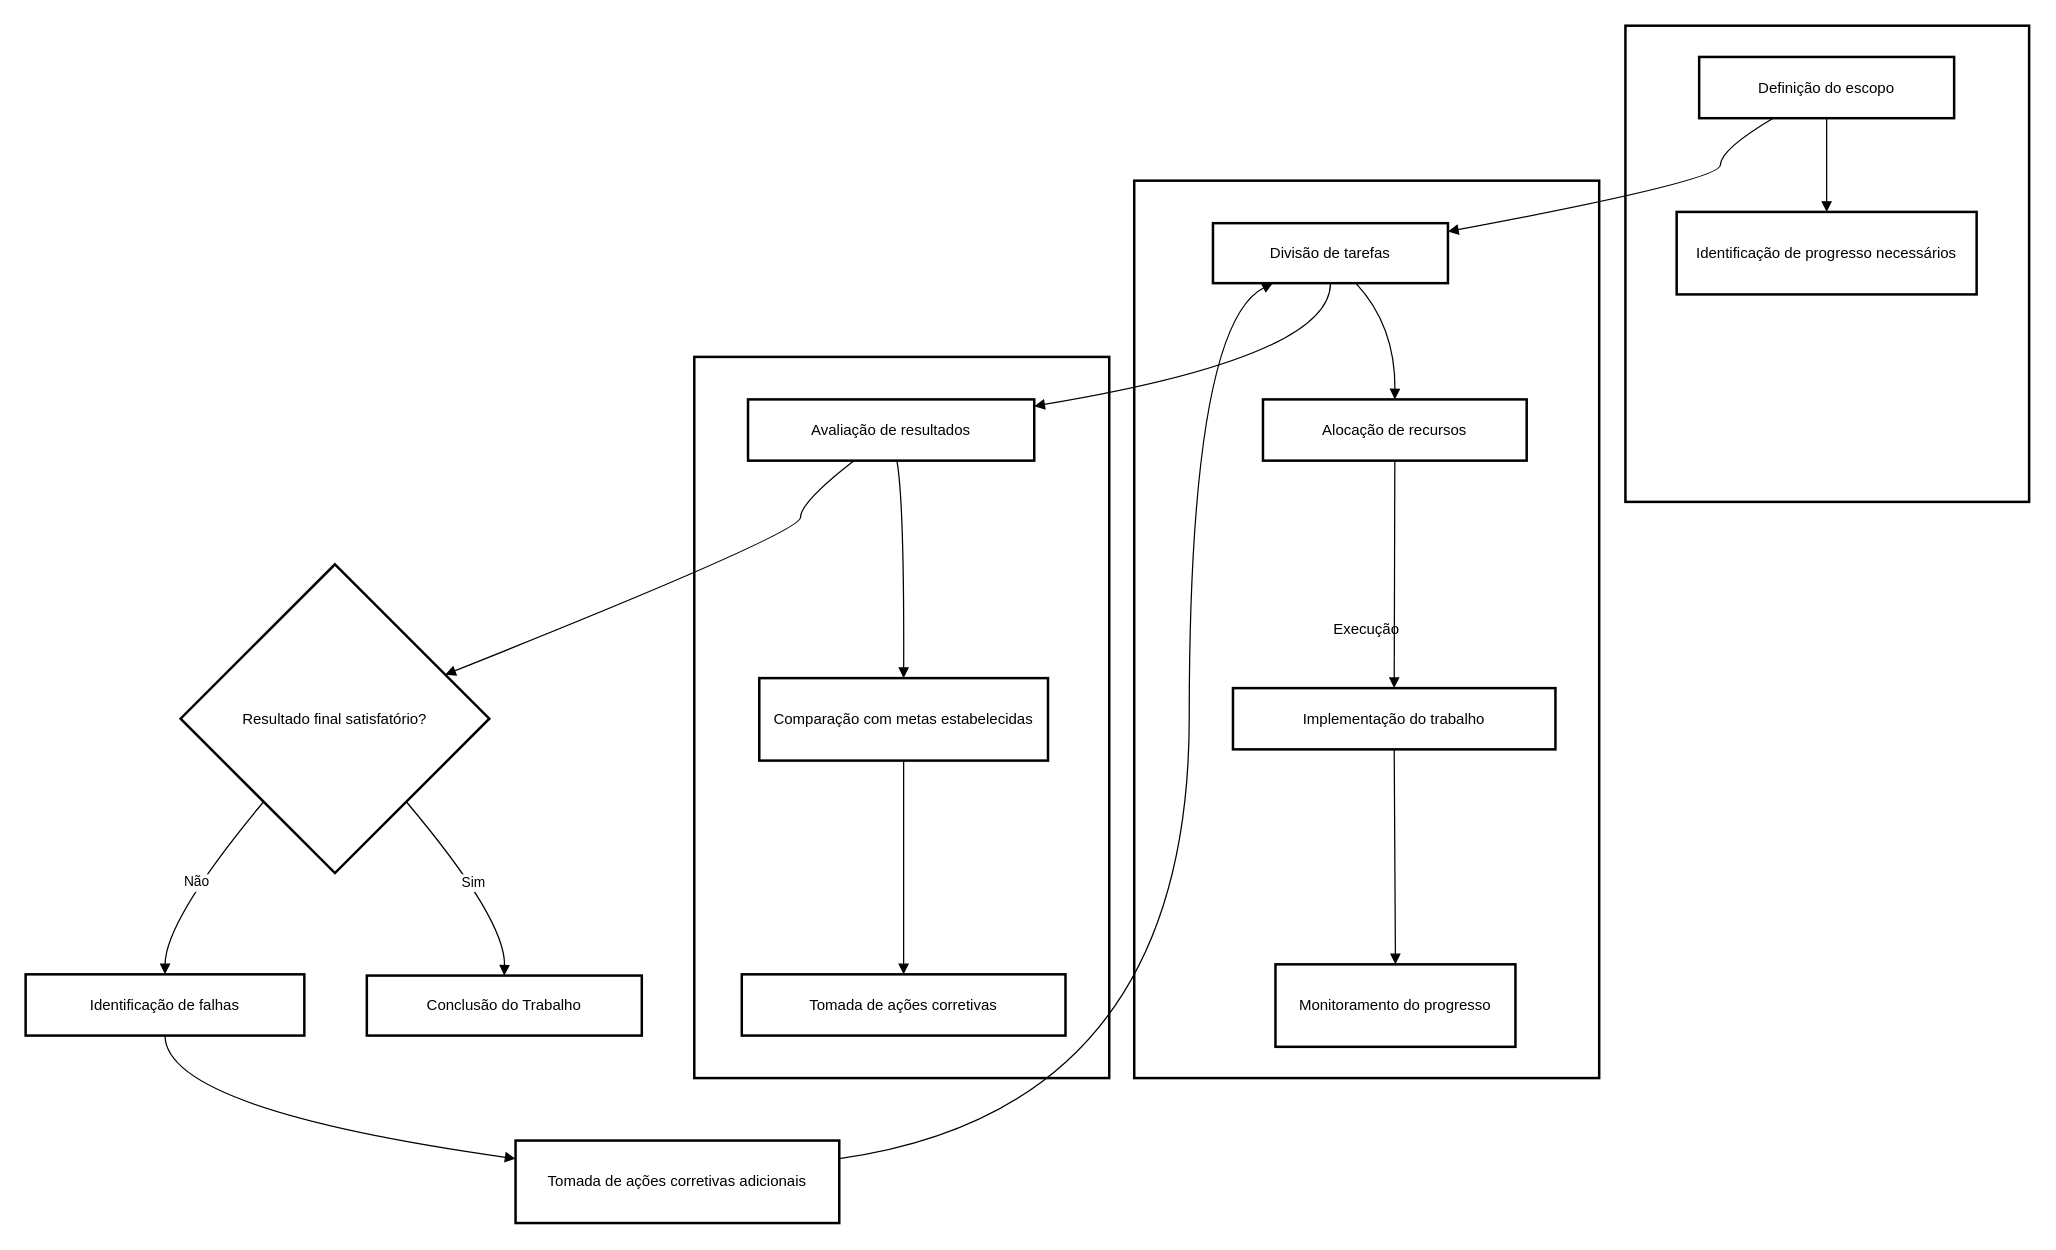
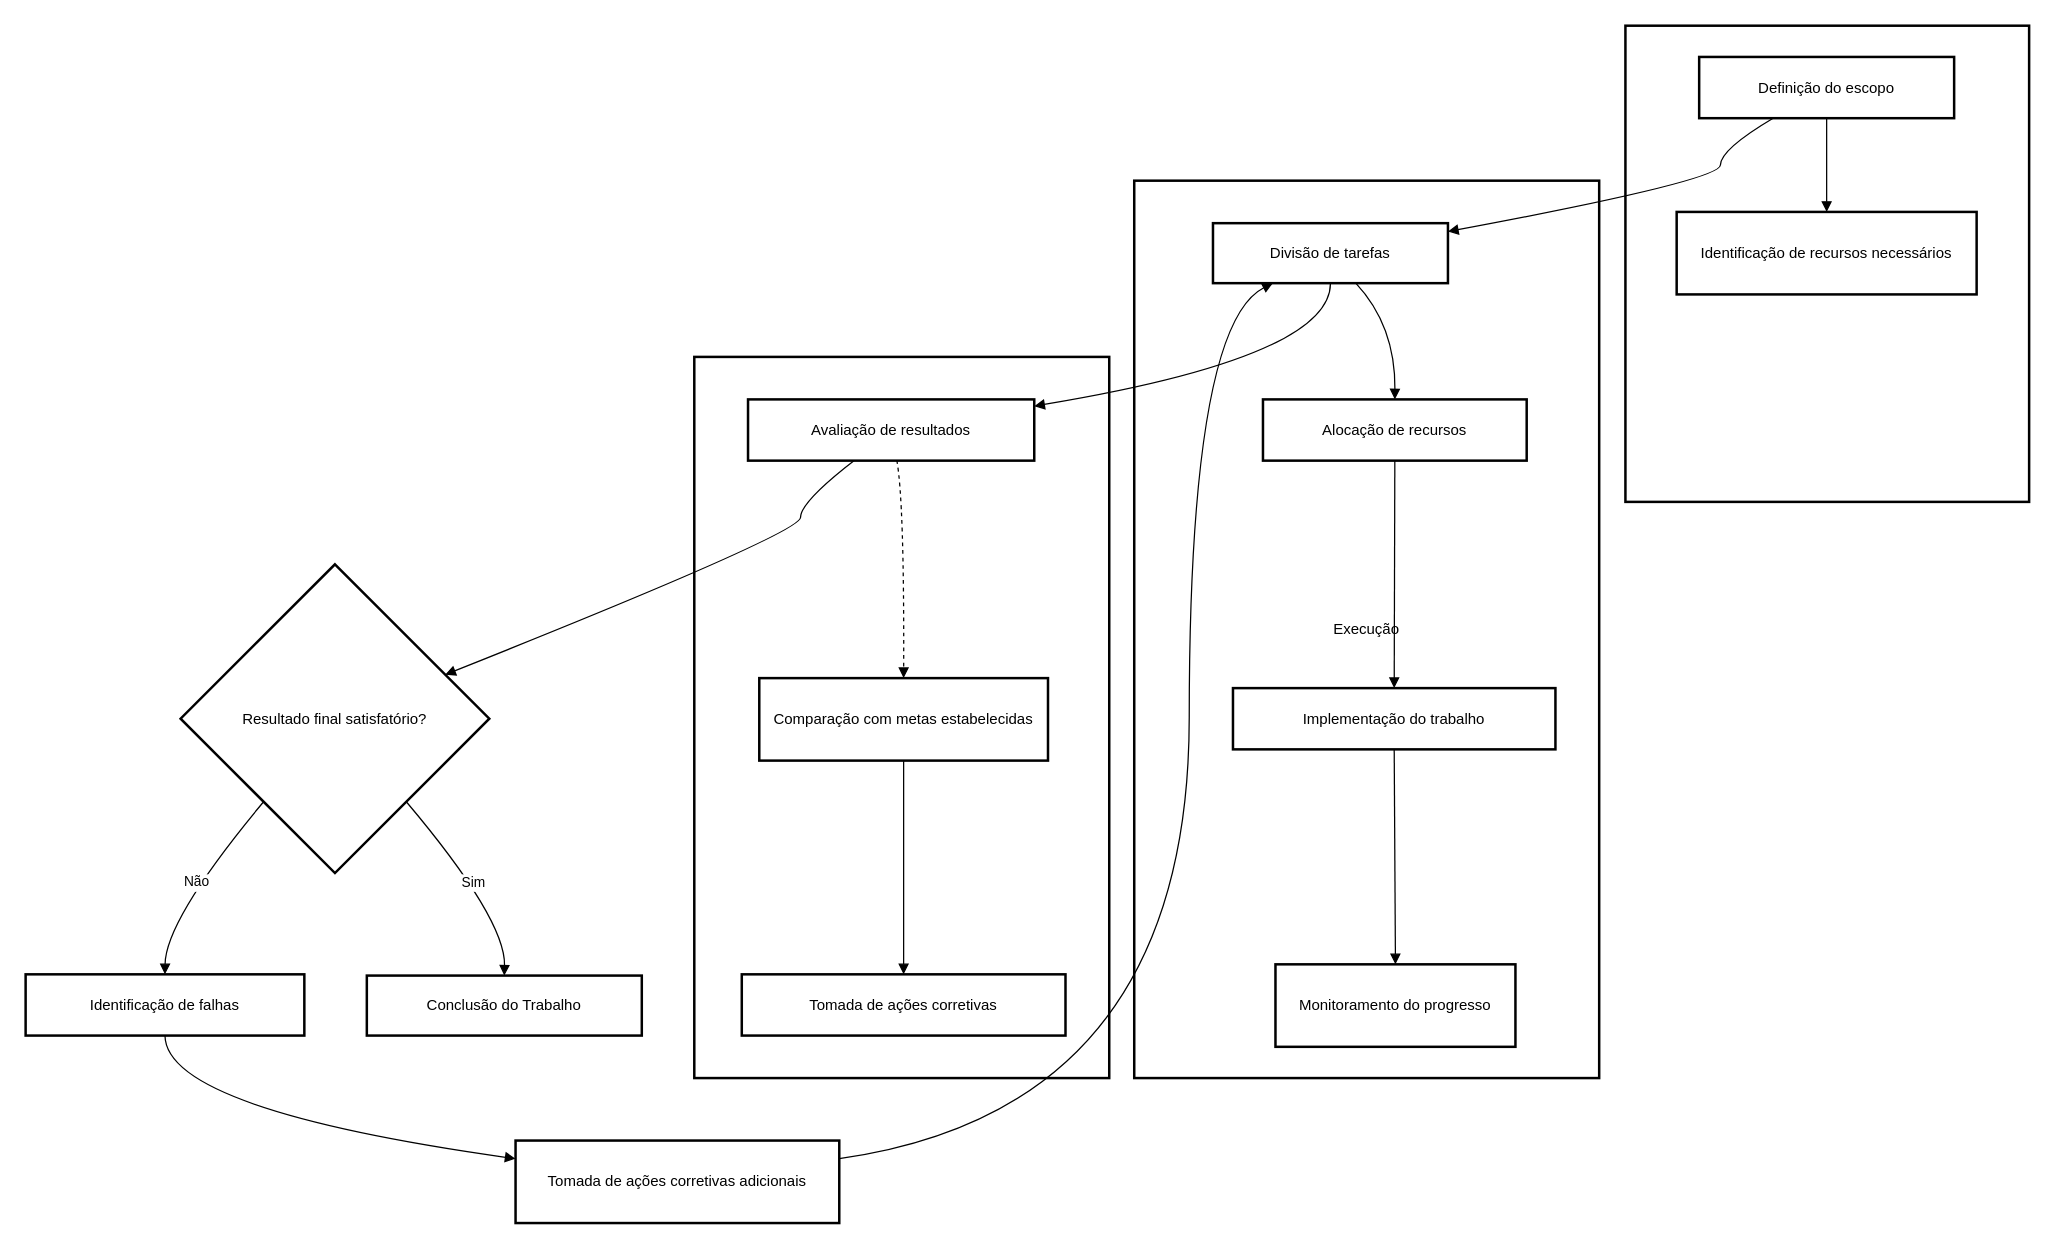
(1827, 253) -> (1827, 253)
(903, 562) -> (903, 562)
